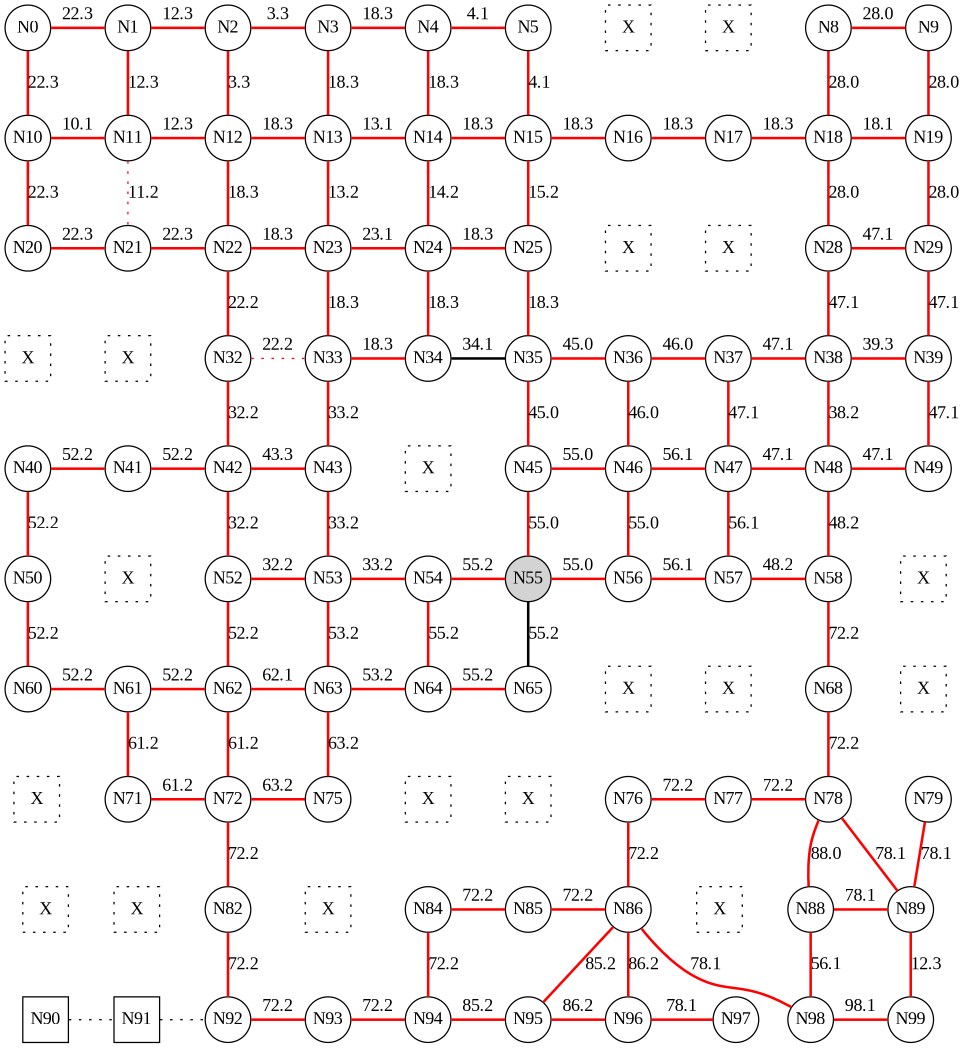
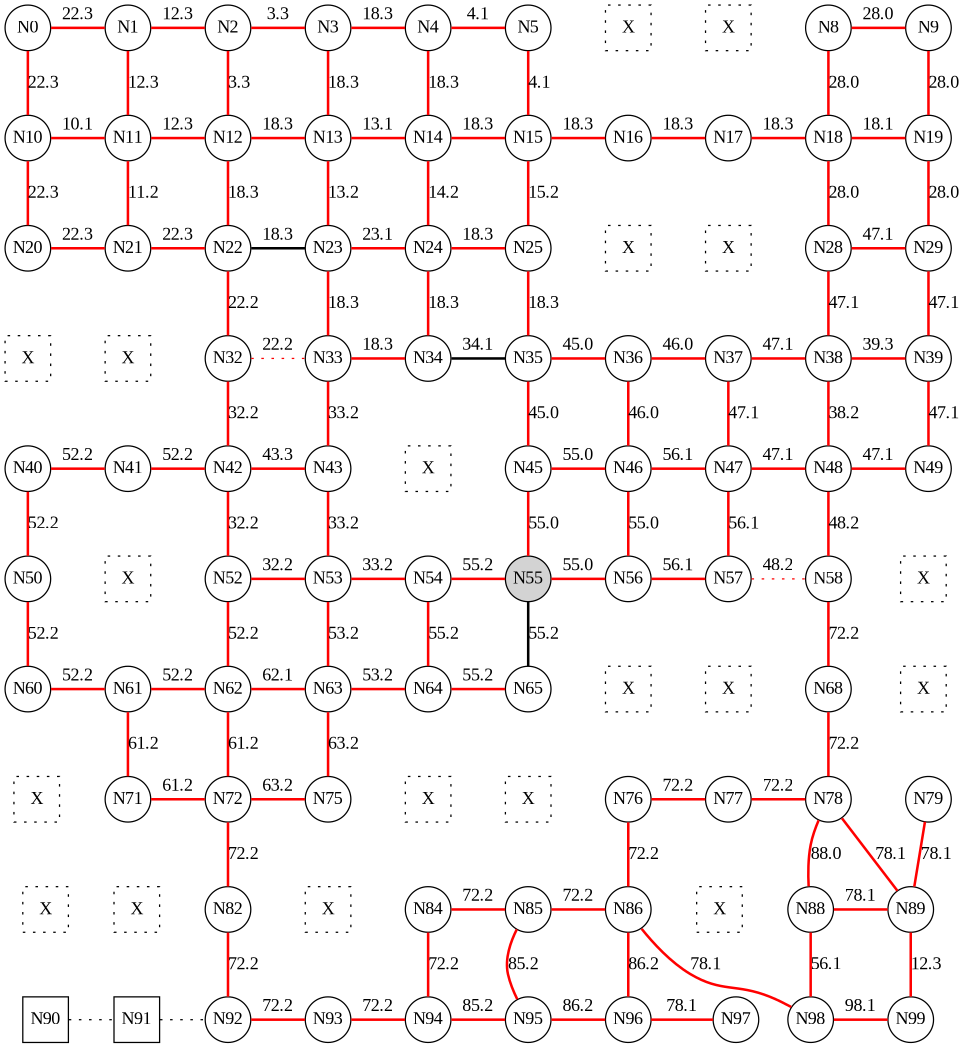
(128, 193) -> (128, 193)
(278, 248) -> (278, 248)
(778, 579) -> (778, 579)
(578, 965) -> (507, 964)
